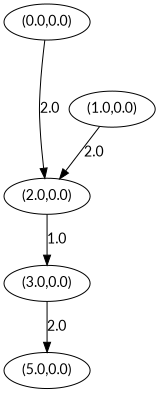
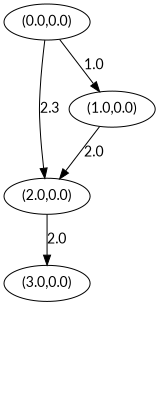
none -> (76, 61)
(50, 109) -> (50, 109)
(57, 240) -> (57, 240)
(47, 371) -> none
